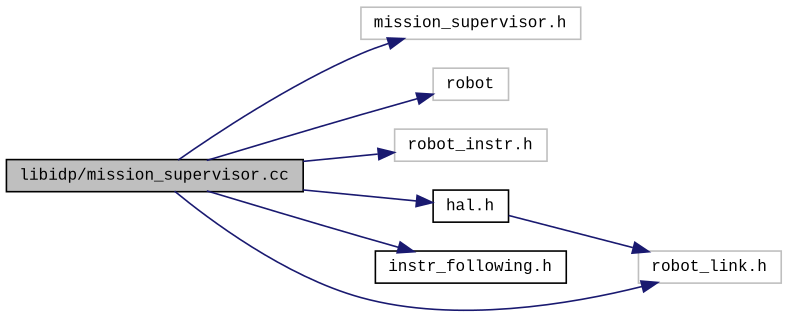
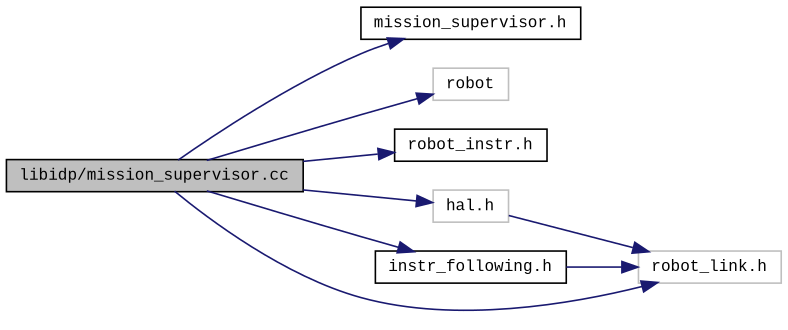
(471, 23) -> (471, 23)
(471, 145) -> (471, 145)
(471, 206) -> (471, 206)
none -> (594, 267)
